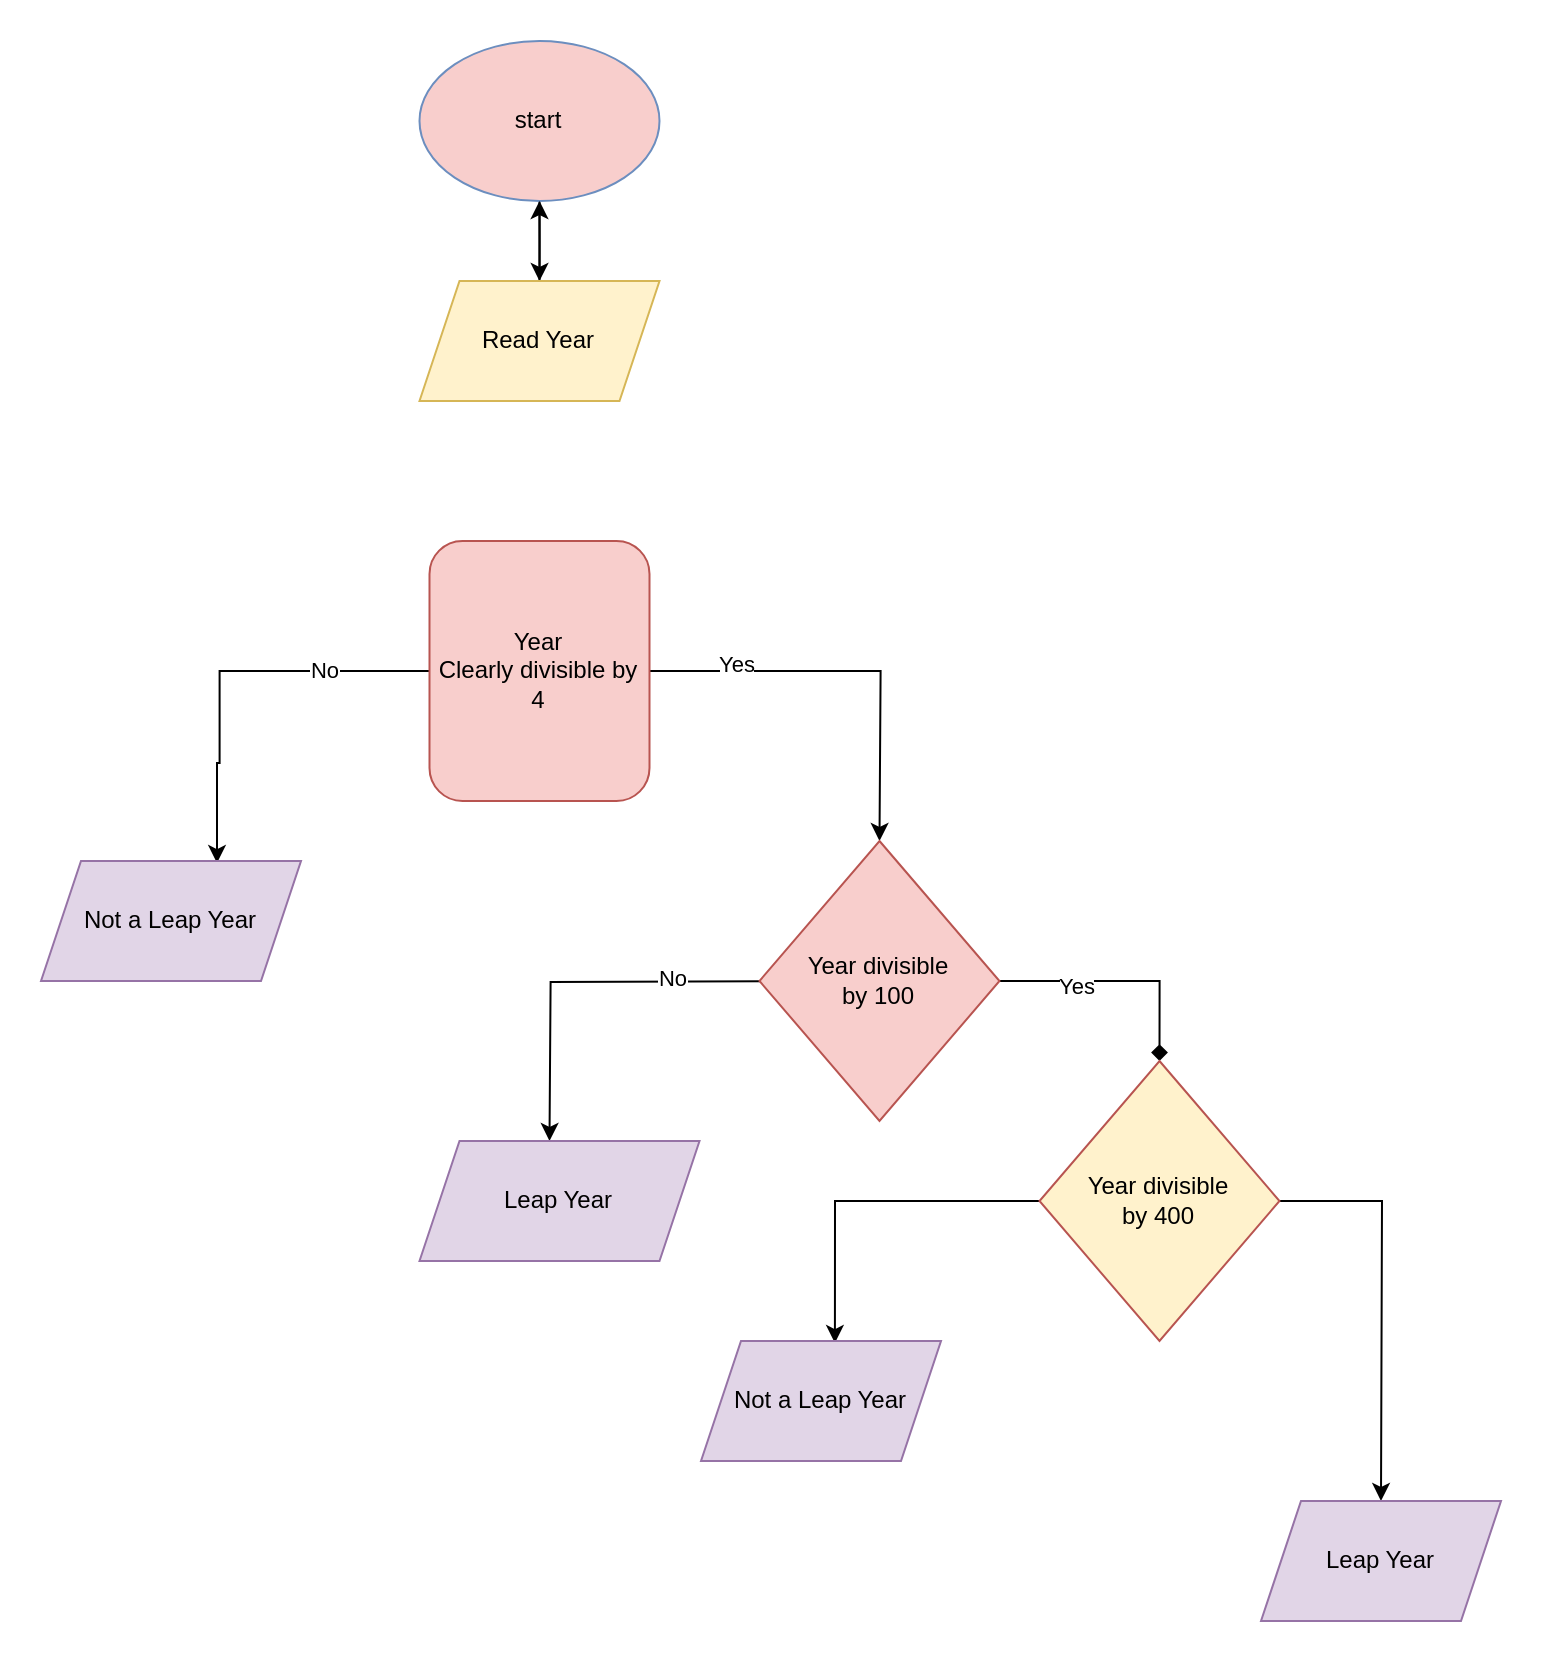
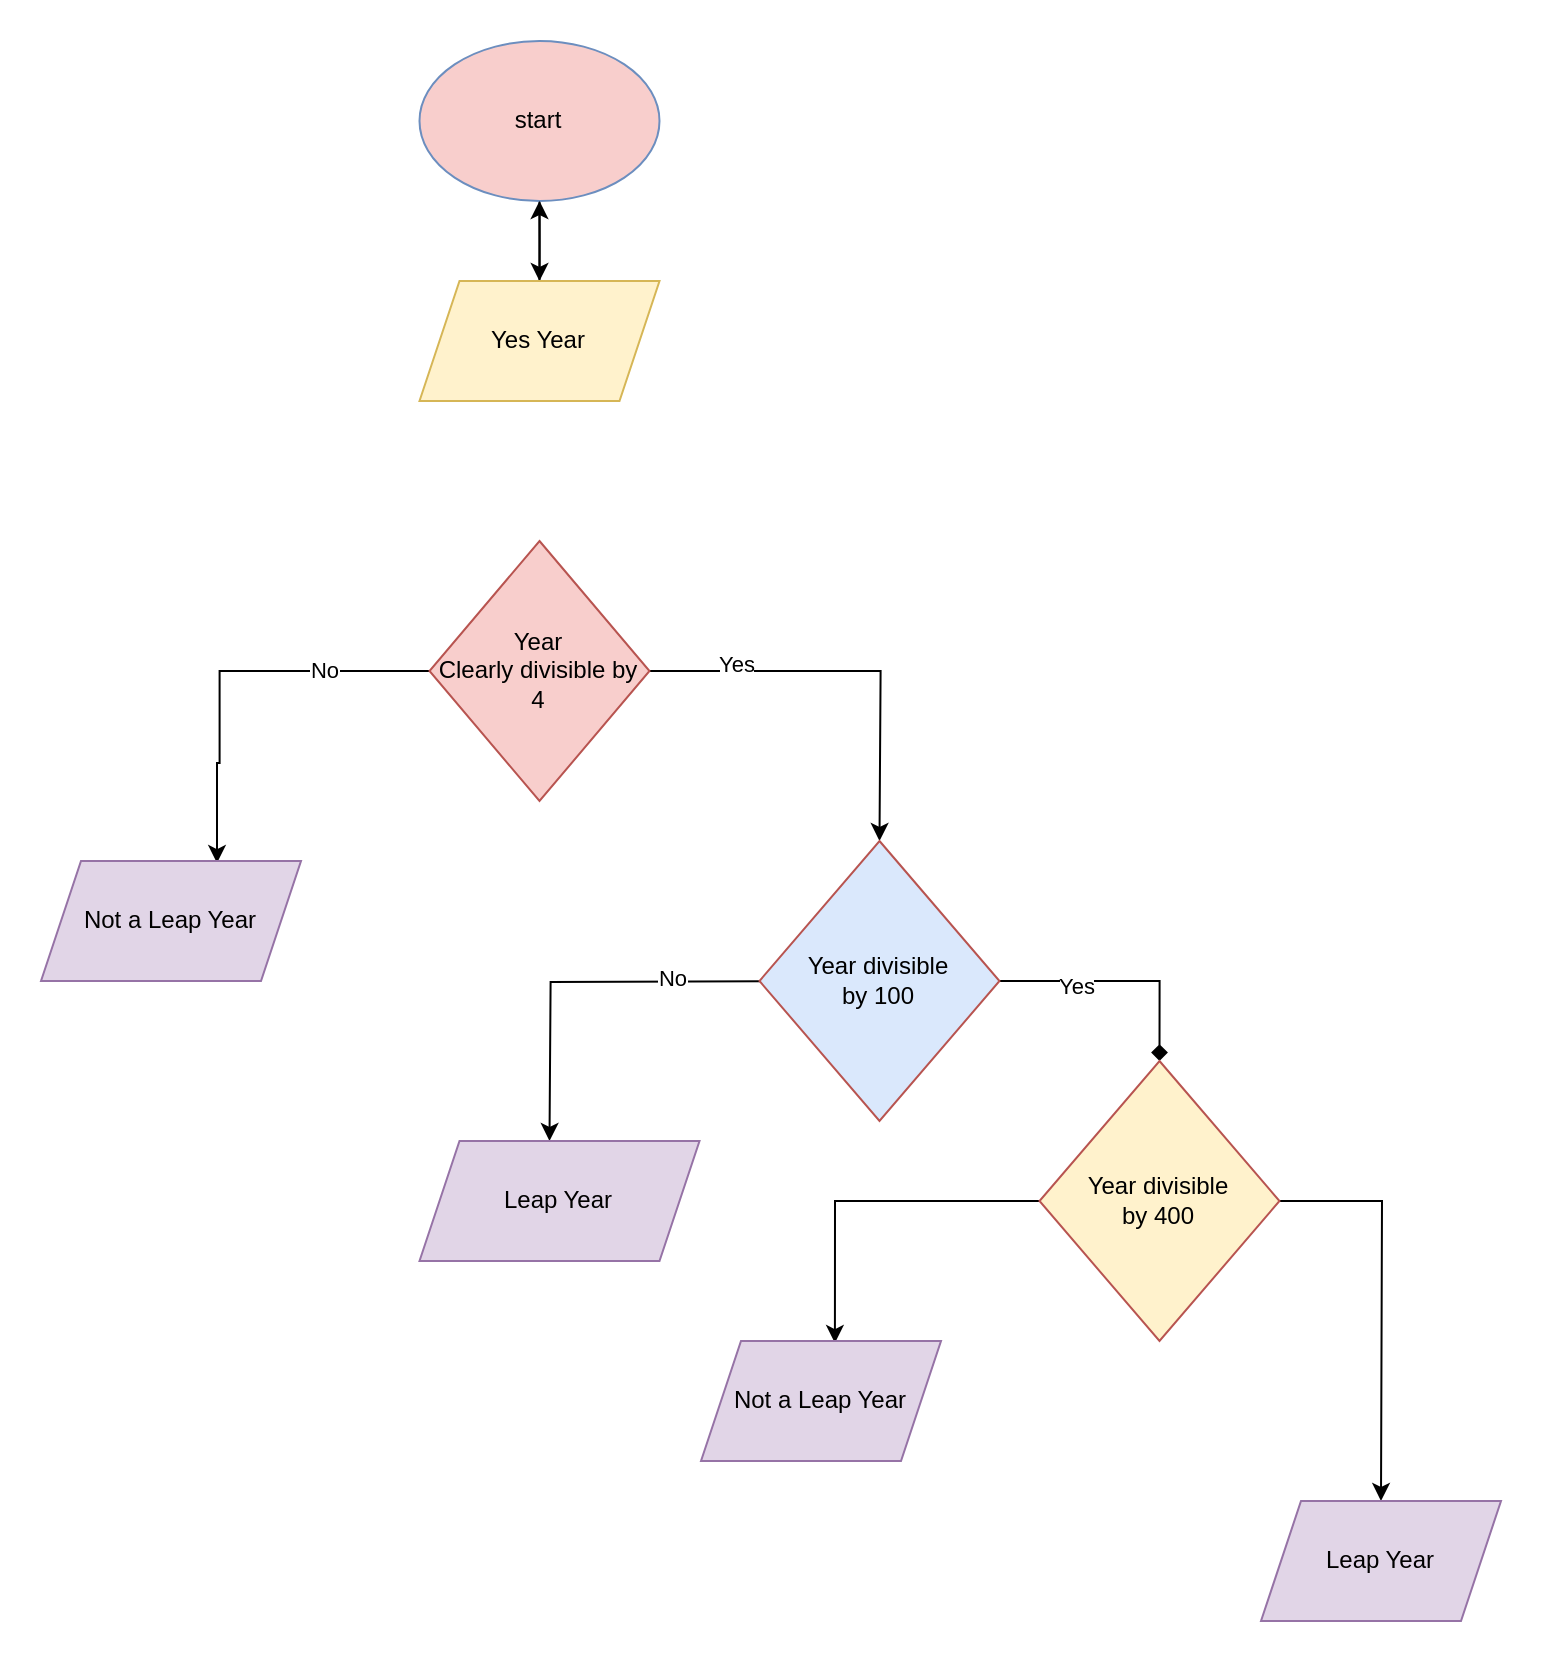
(539, 341) -> (539, 341)
(540, 671) -> (540, 671)
(880, 981) -> (880, 981)
